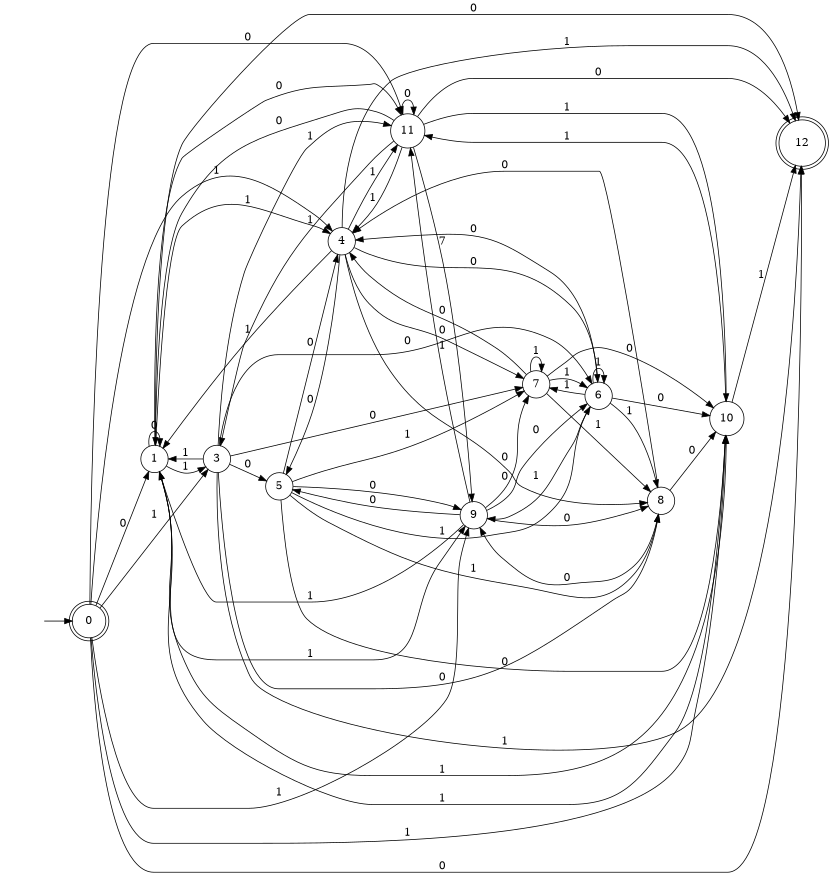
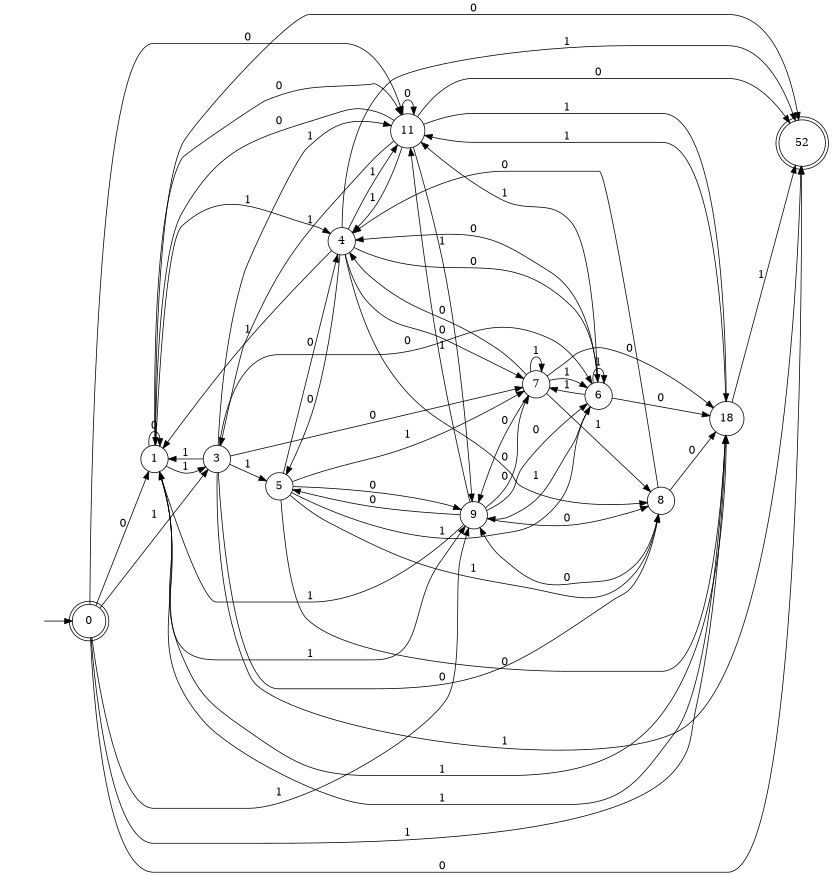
(802, 143) -> (802, 143)
(443, 242) -> (443, 242)
(131, 314) -> none
(727, 419) -> (727, 419)
(640, 437) -> (570, 221)
none -> (501, 443)
(248, 465) -> (248, 465)
